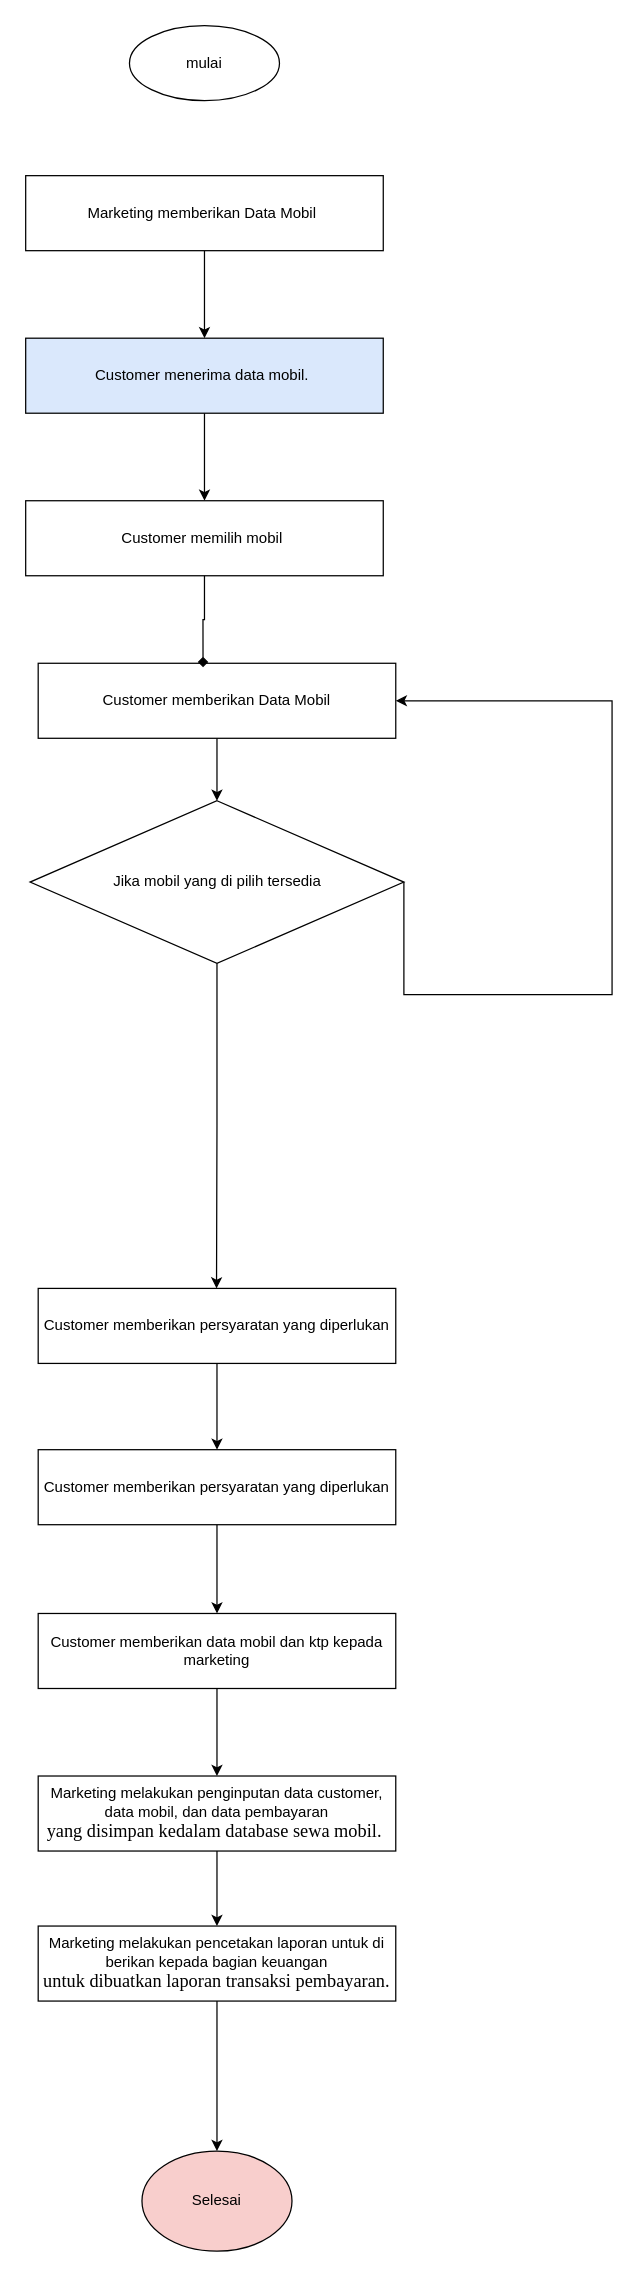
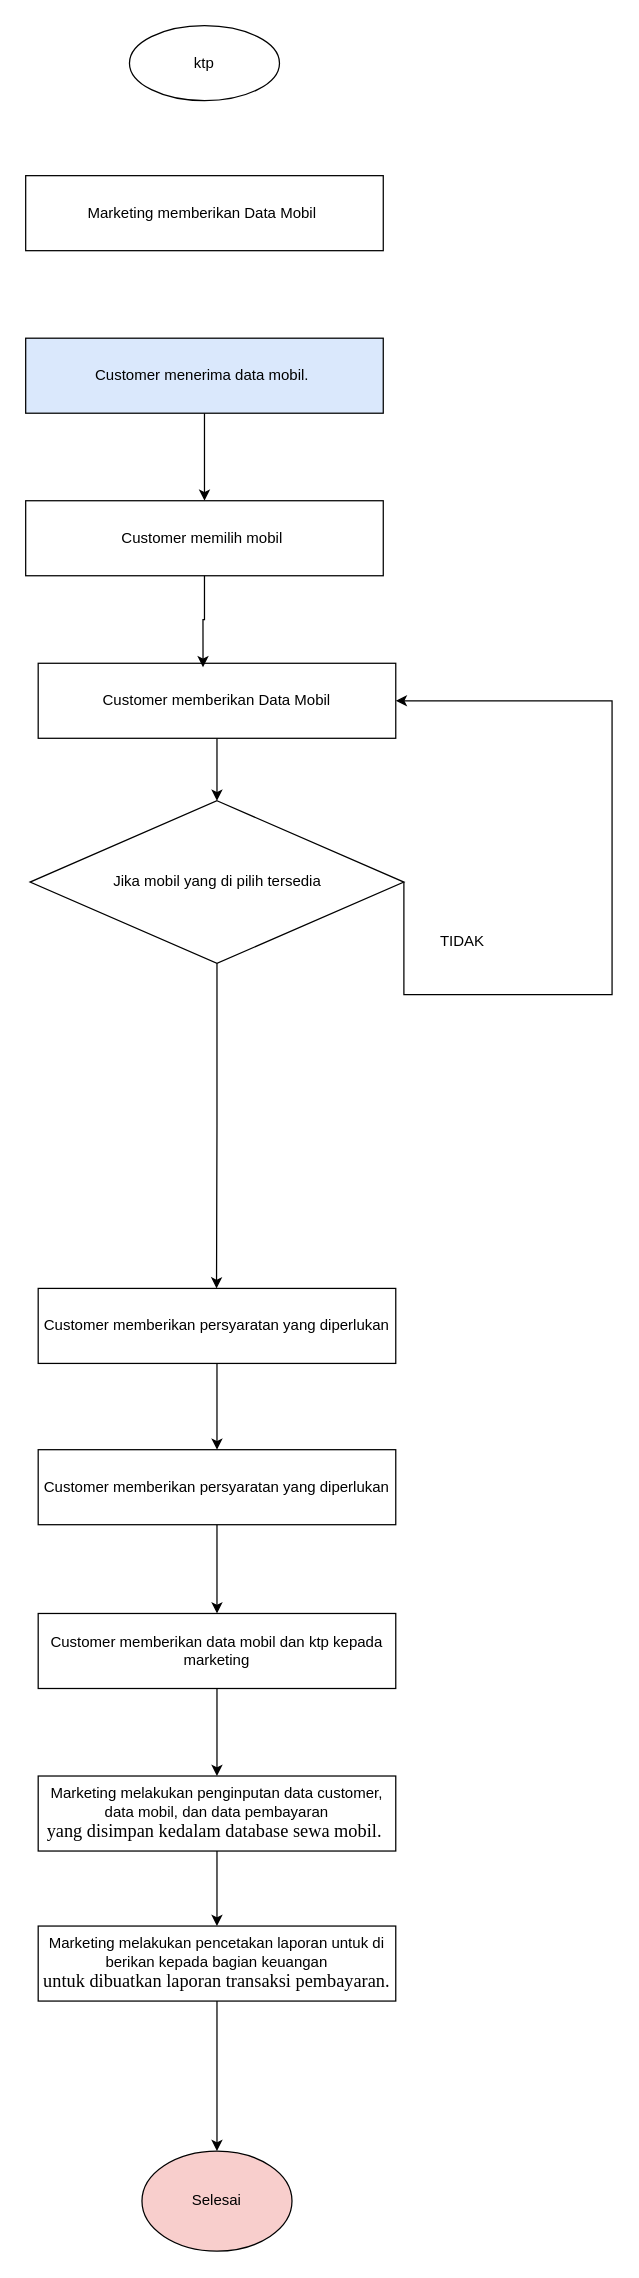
(204, 63) -> (204, 63)
(204, 290) -> none
(203, 656) -> (203, 657)
none -> (462, 942)
